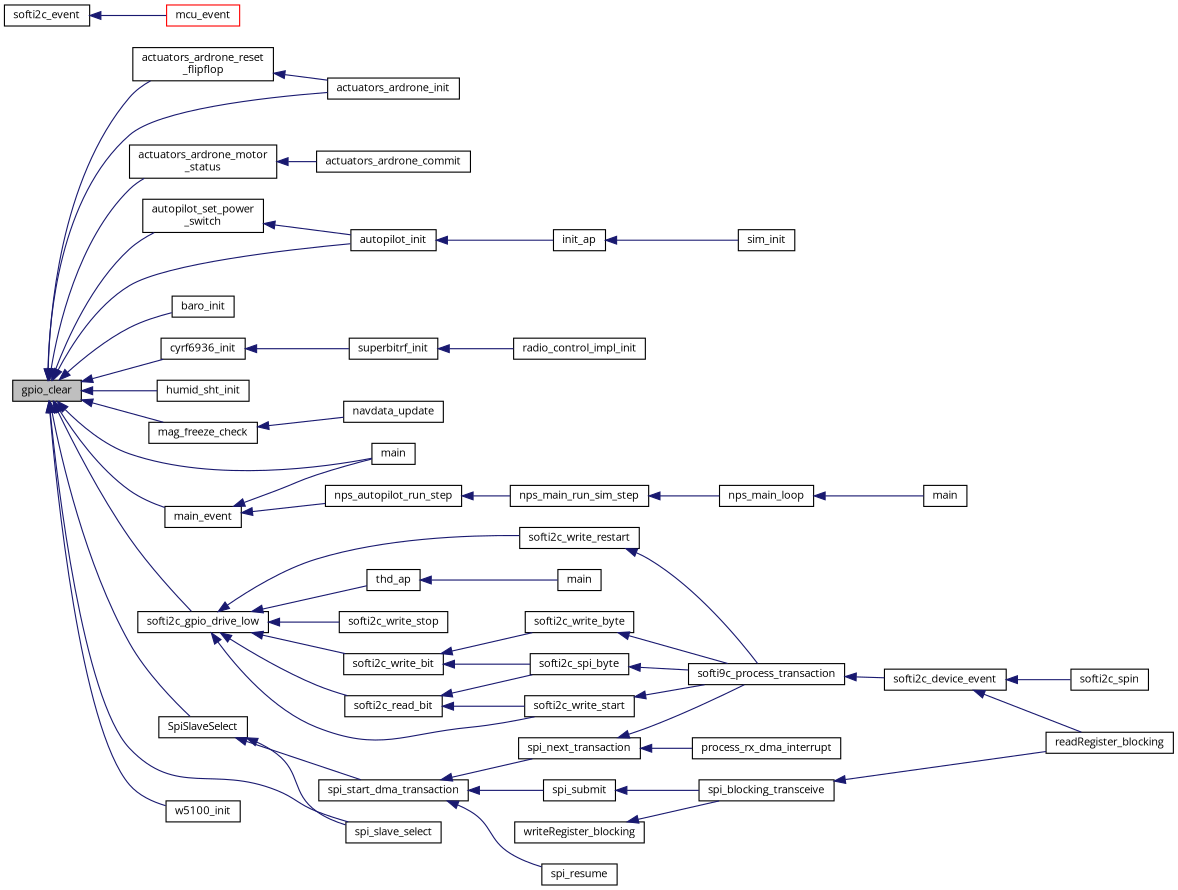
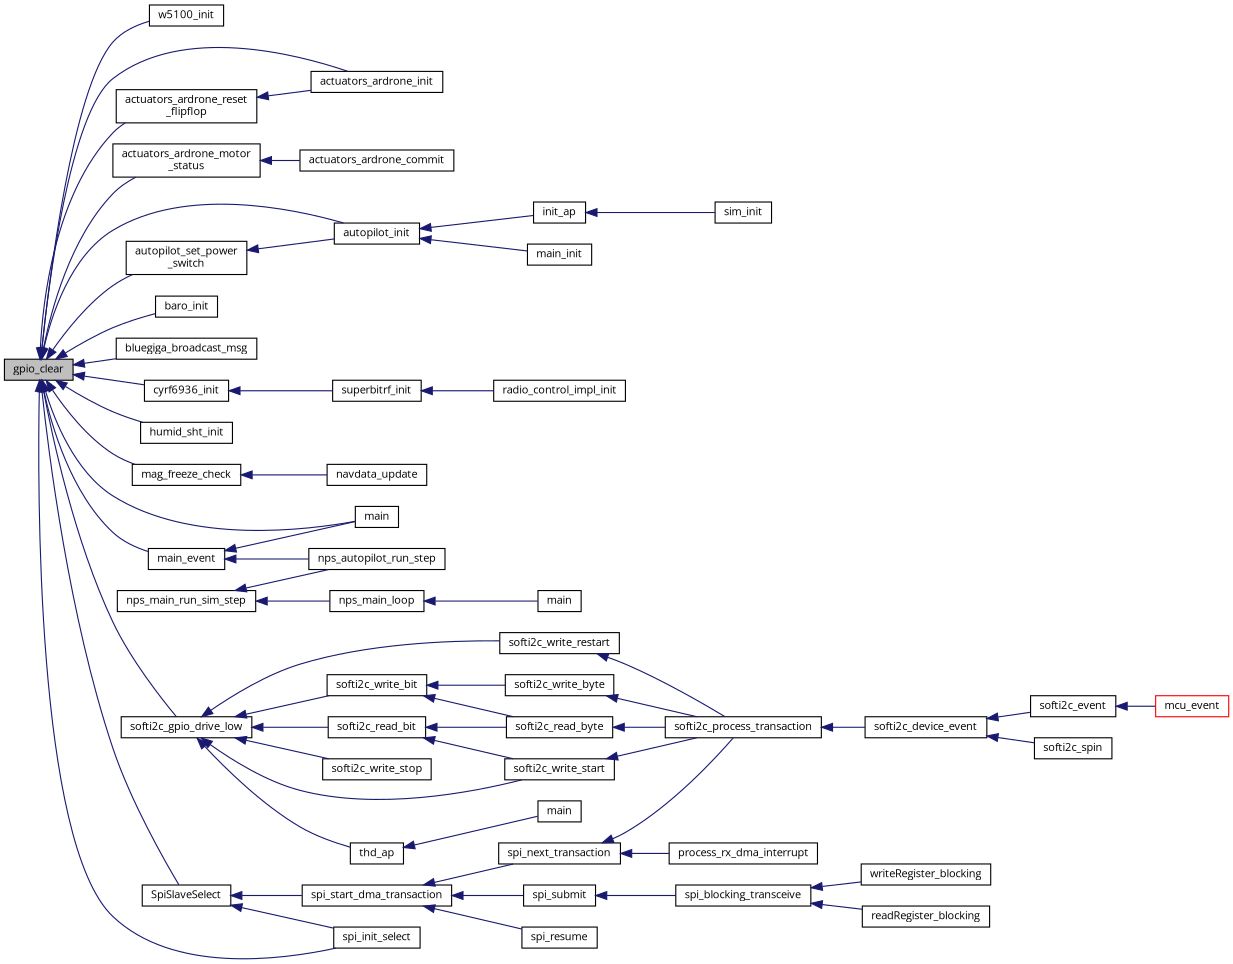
none -> (560, 255)
none -> (187, 349)
(492, 496) -> (287, 579)
(579, 664) -> (560, 727)
(767, 674) -> (743, 727)
(1033, 713) -> (1014, 715)
(679, 810) -> (842, 884)
(394, 832) -> (377, 938)
